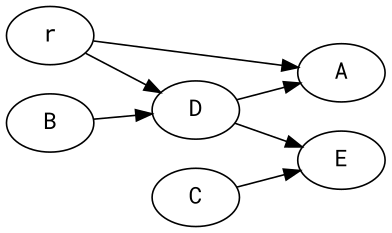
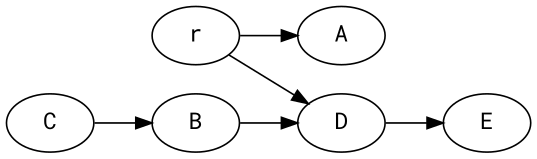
(261, 93) -> none
(261, 181) -> (115, 123)
